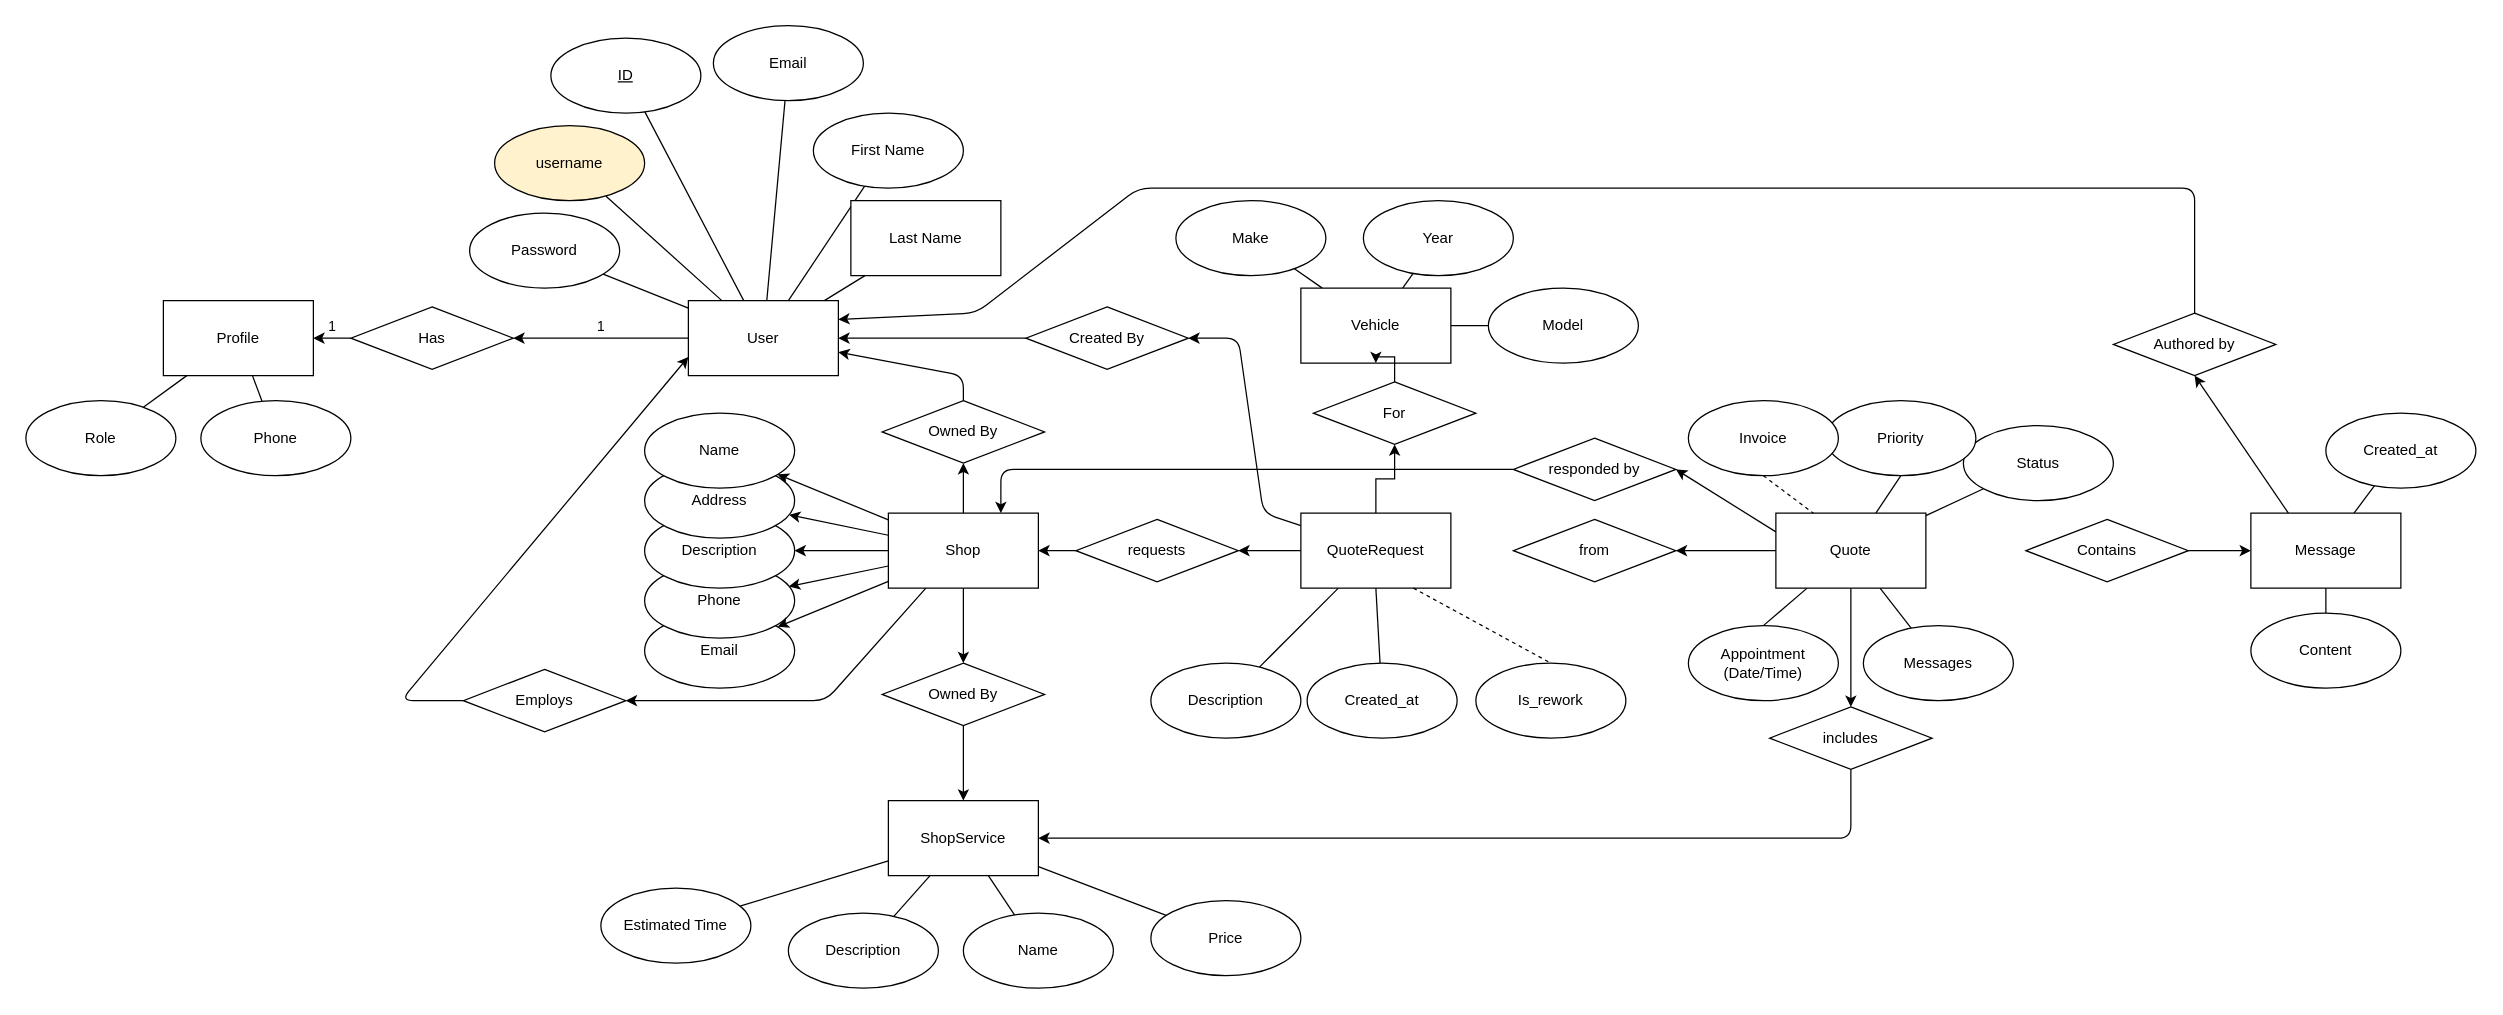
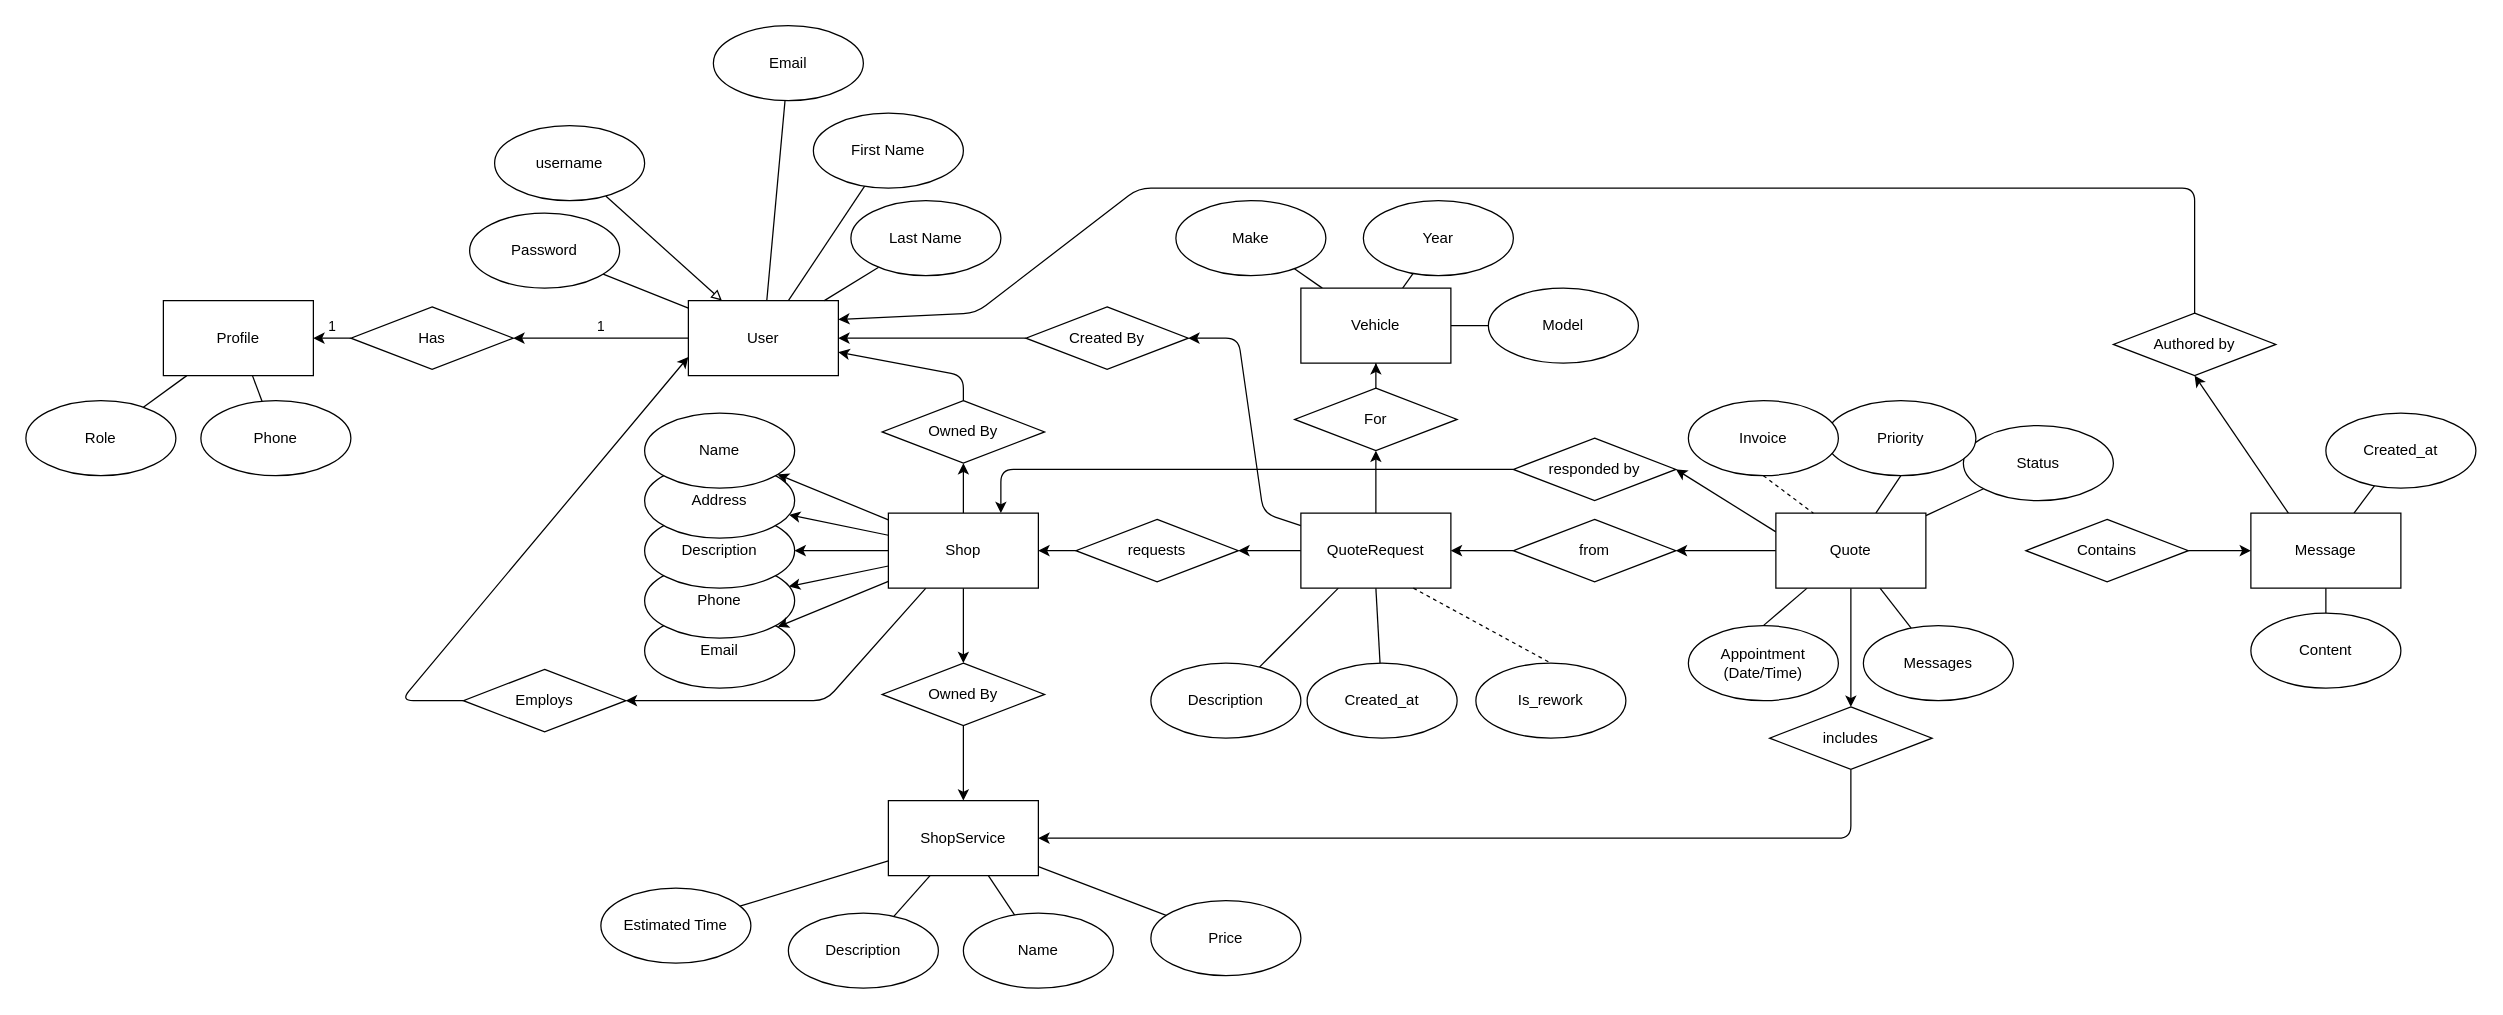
(626, 76) -> none
(569, 163) -> (569, 163)
(694, 207) -> none
(926, 238) -> (926, 238)
(716, 296) -> (713, 292)
(1394, 413) -> (1376, 419)
none -> (1486, 551)
